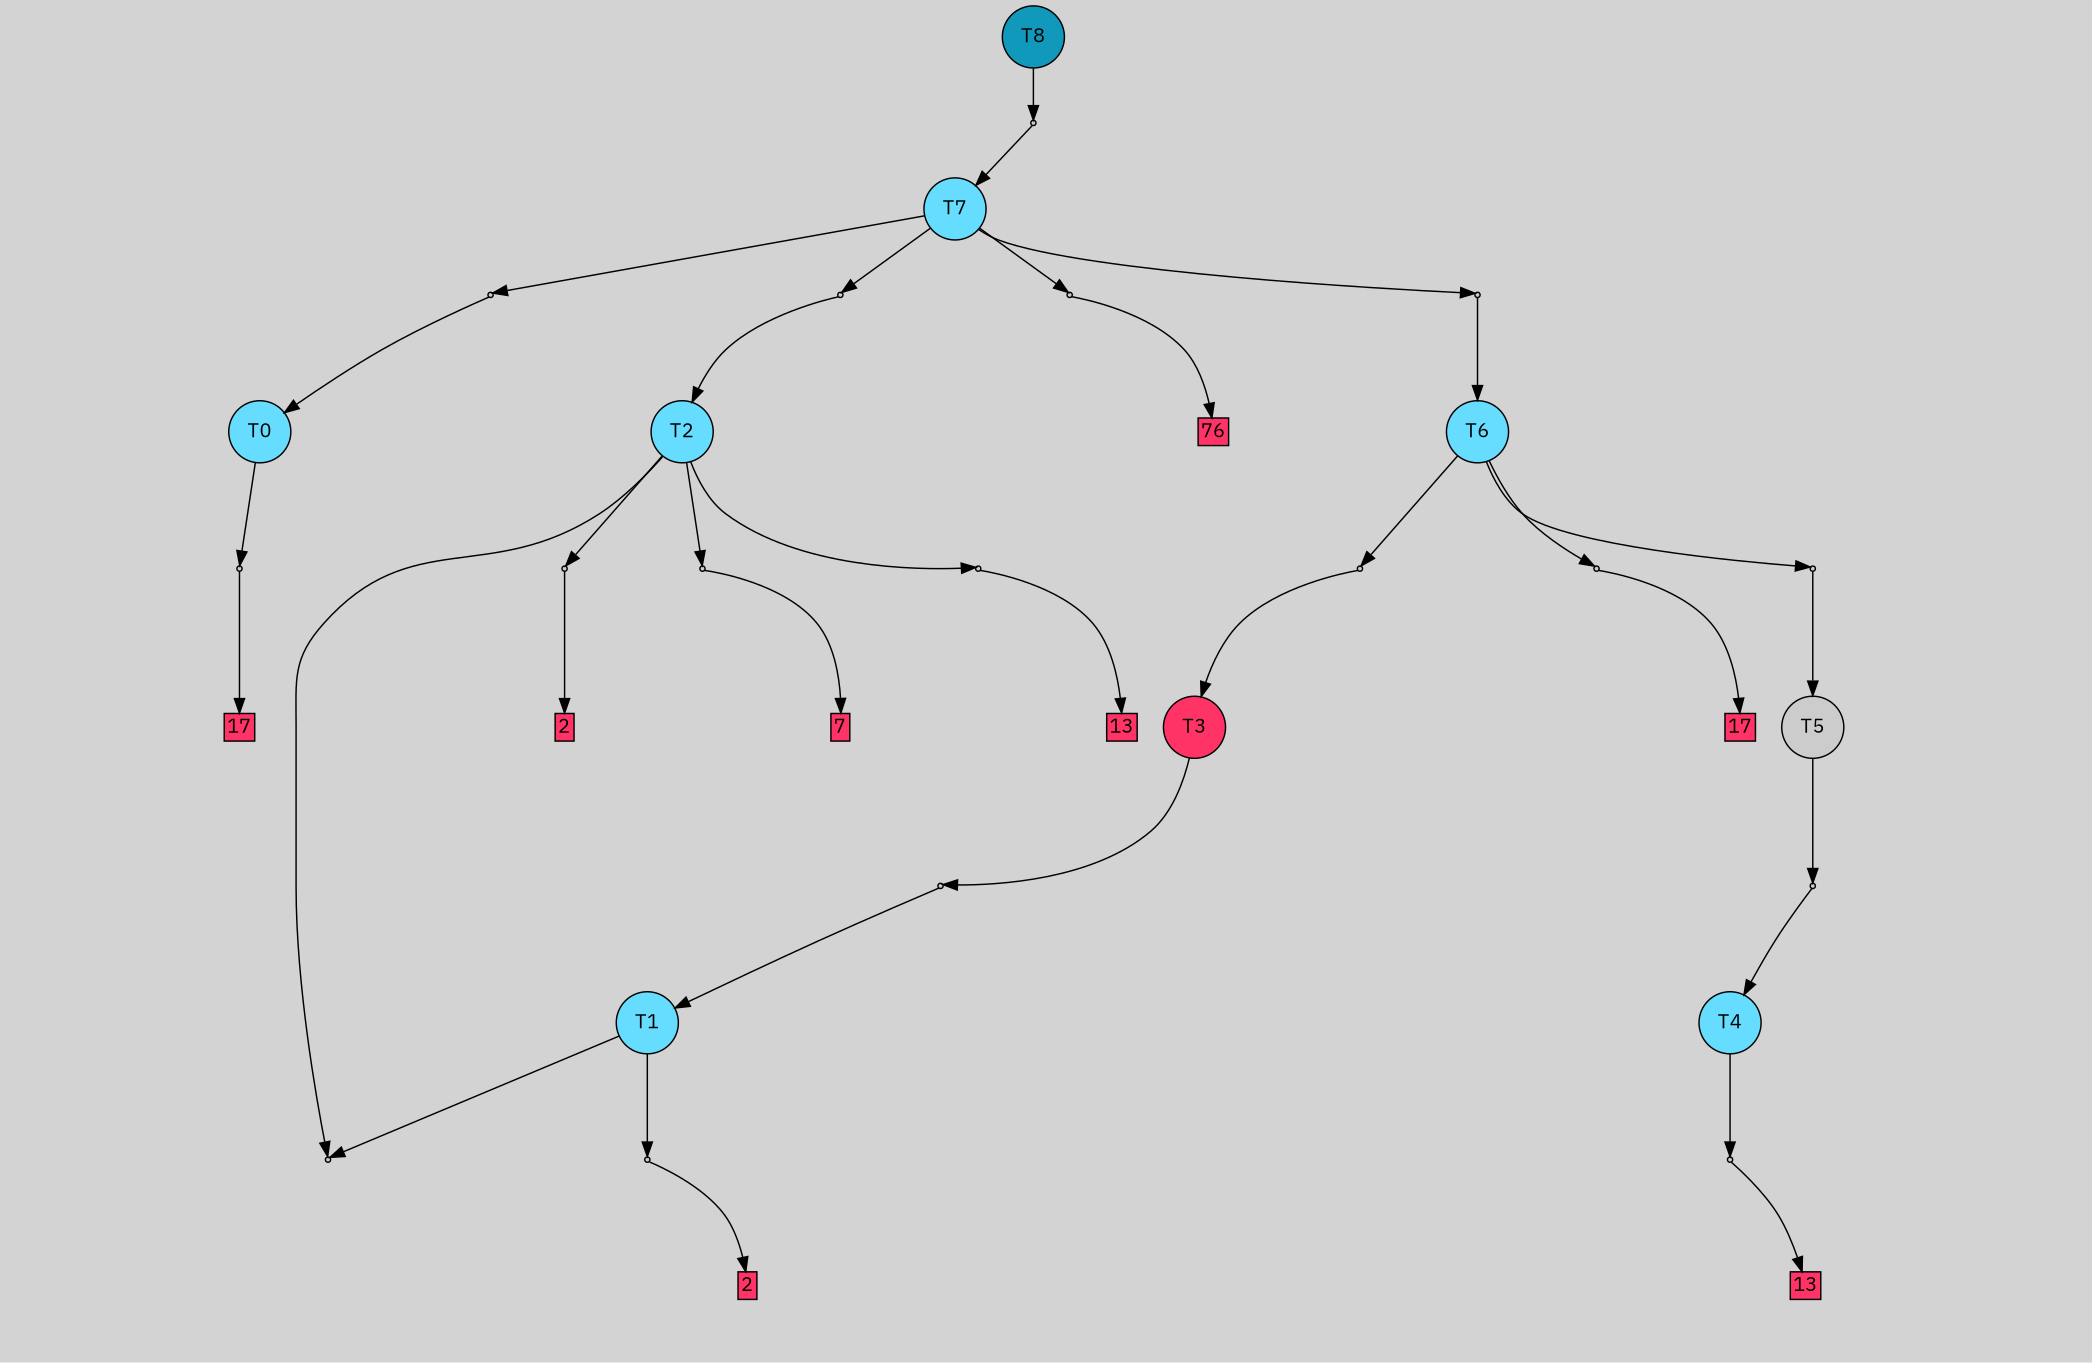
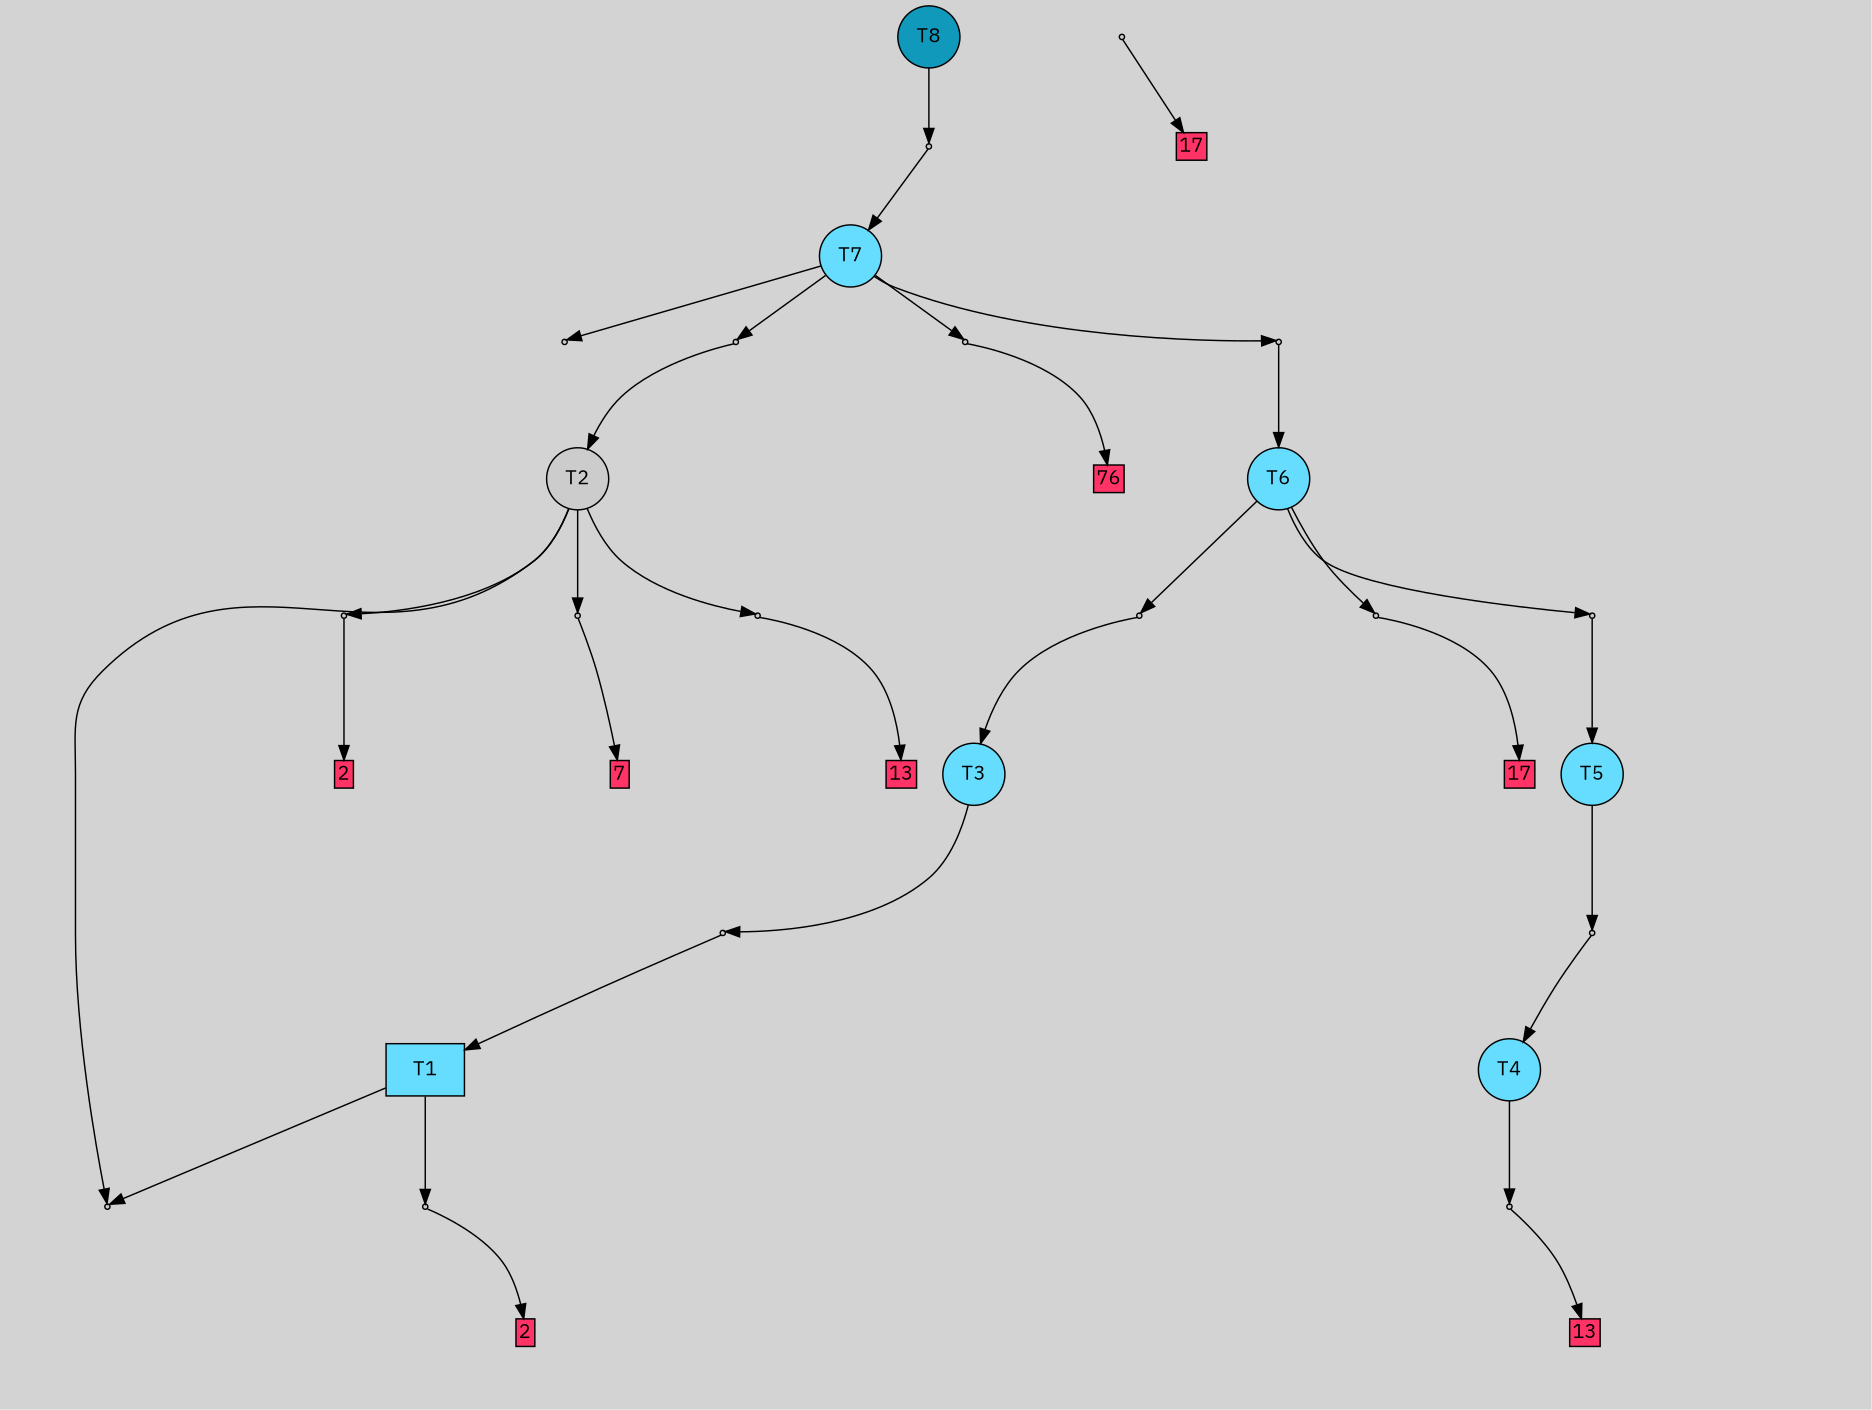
(260, 432) -> none
(682, 432) -> (578, 479)
(1194, 727) -> (974, 774)
(1813, 727) -> (1592, 774)
(647, 1023) -> (425, 1070)
